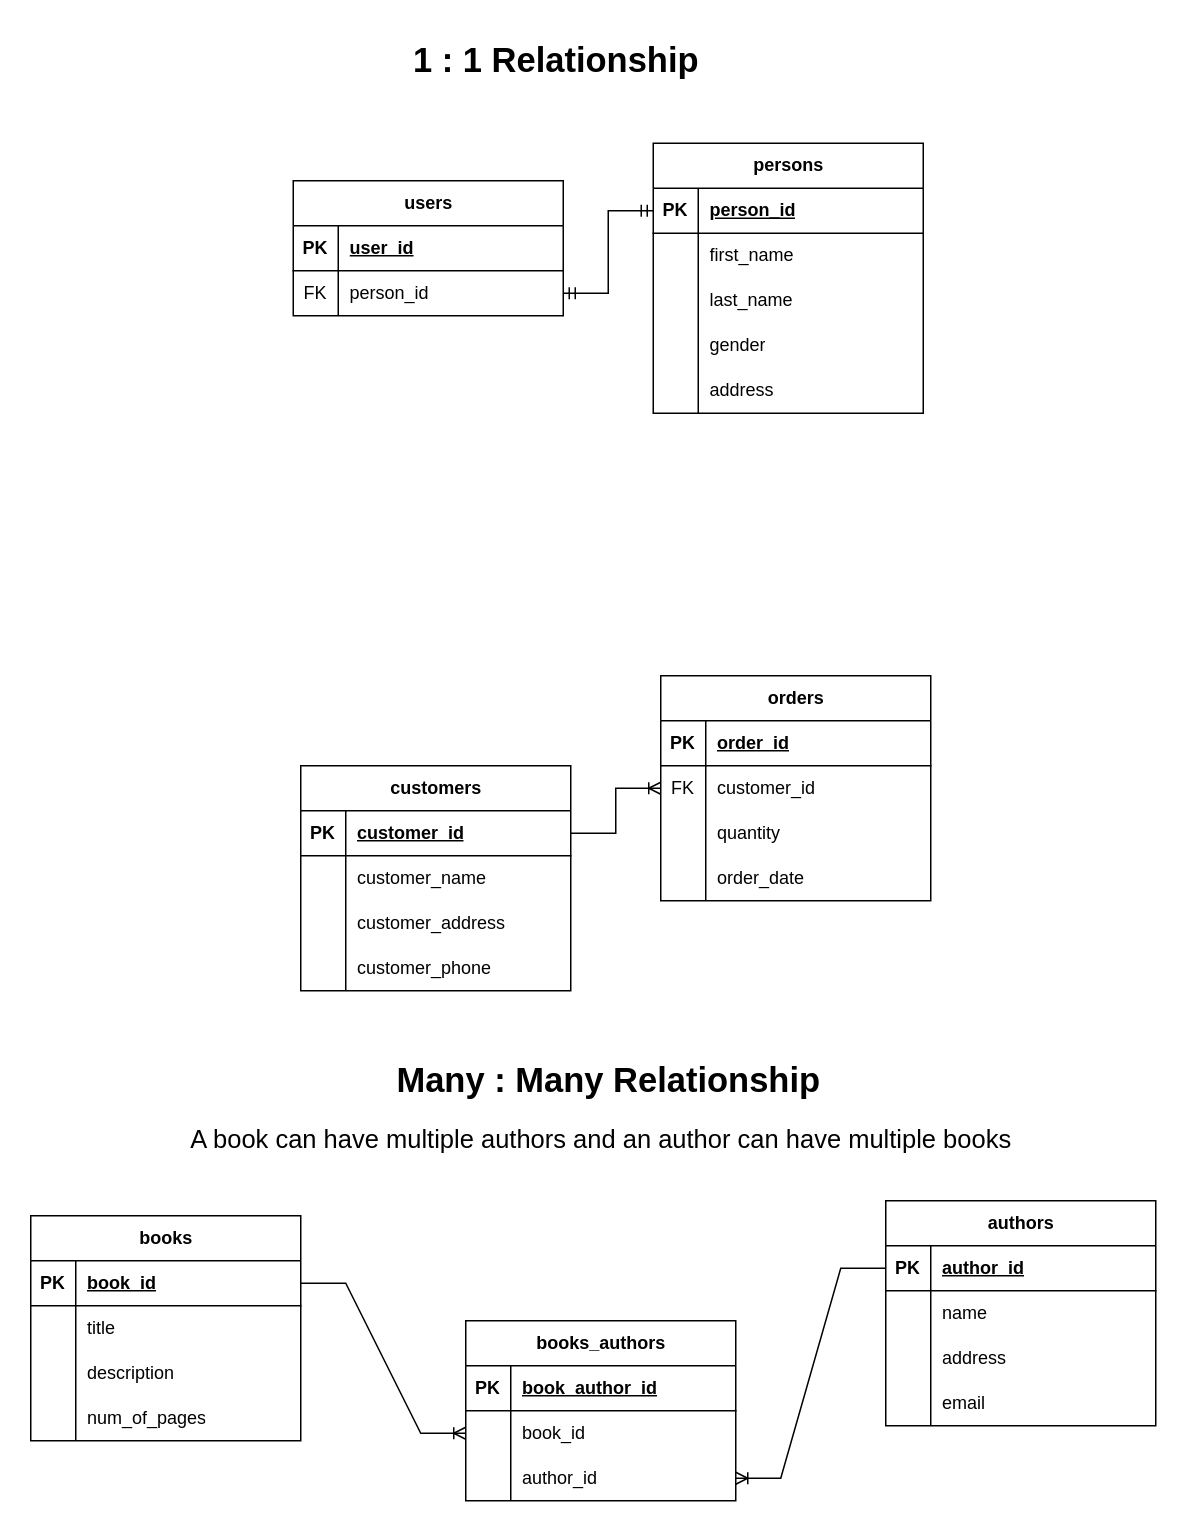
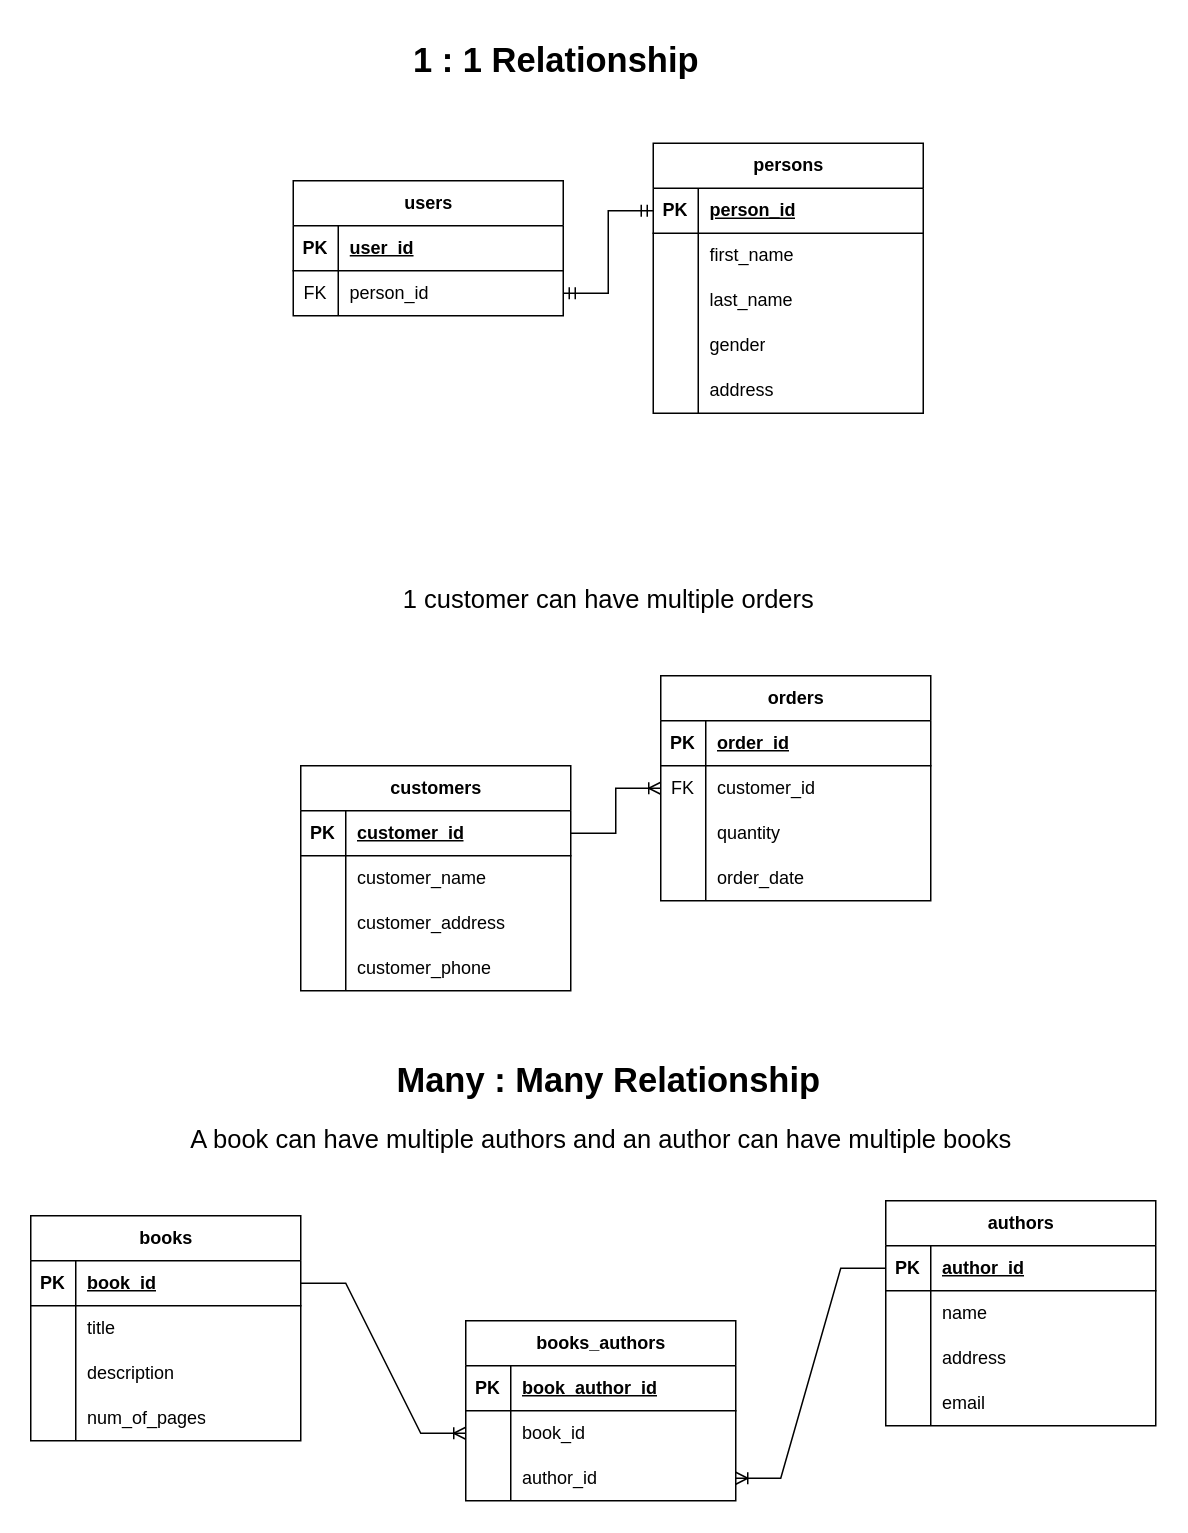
none -> (608, 601)
